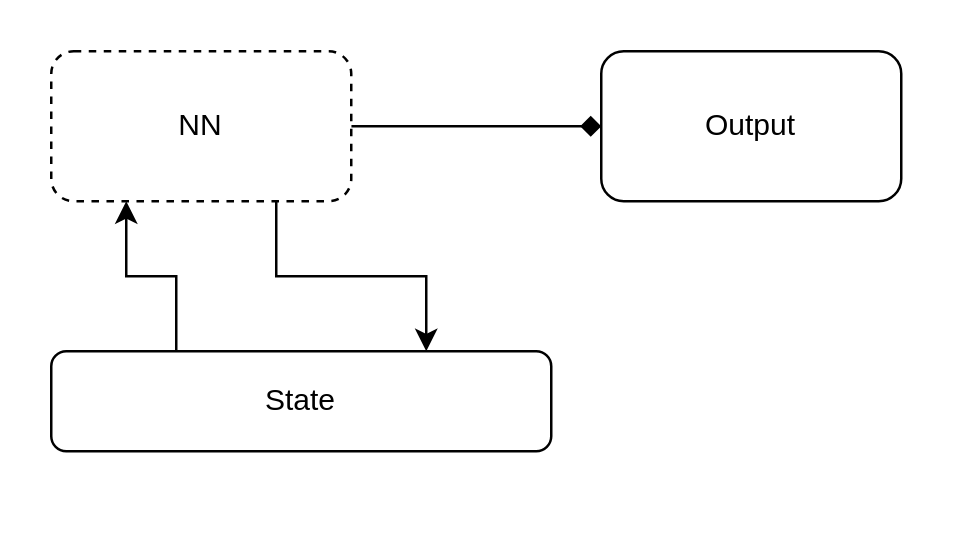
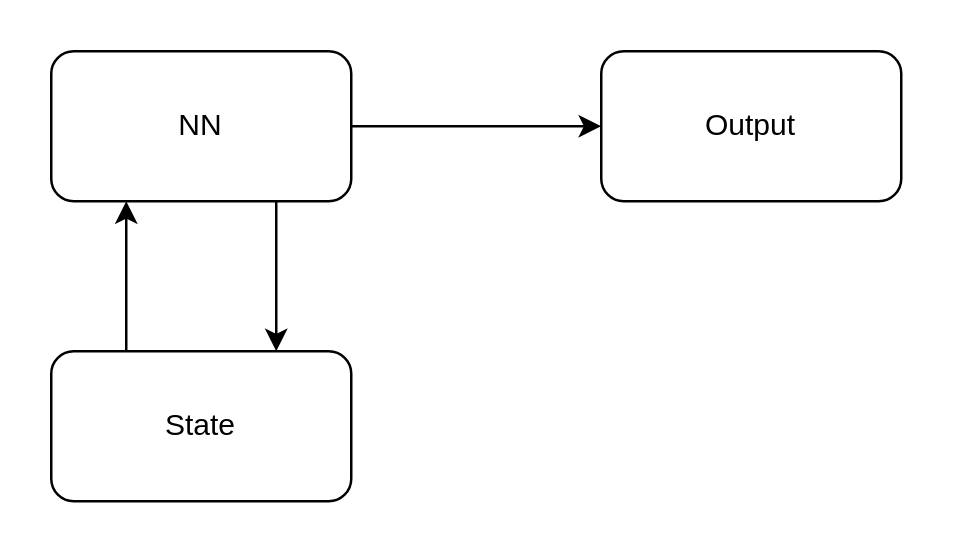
(201, 126) -> (201, 126)
(581, 126) -> (582, 126)
(301, 401) -> (201, 426)
